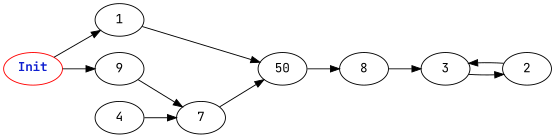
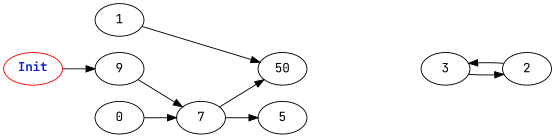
(73, 46) -> none
(364, 69) -> none
(120, 118) -> (120, 118)
none -> (283, 118)
